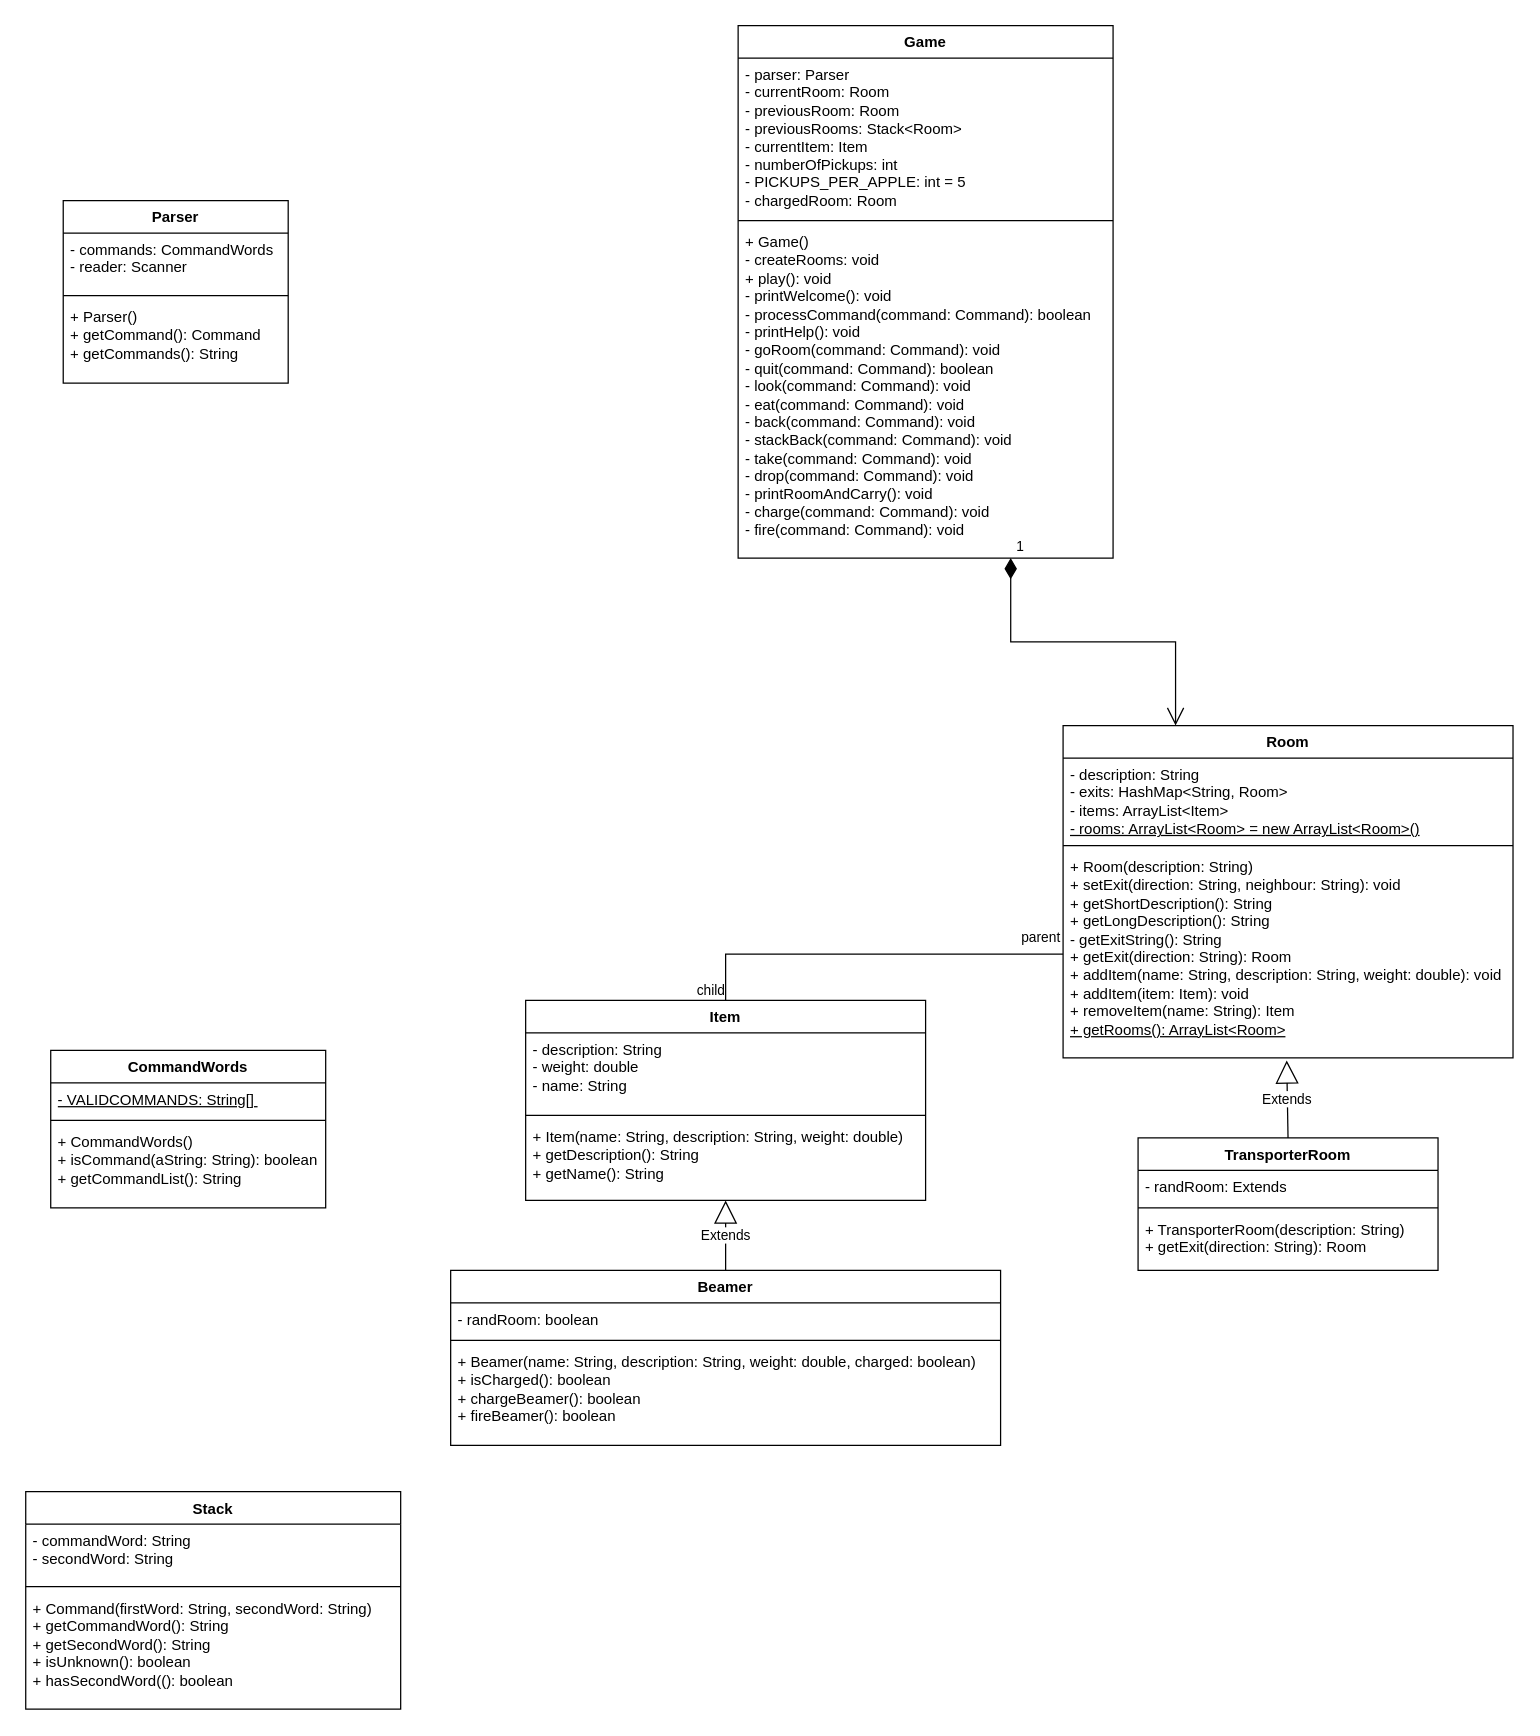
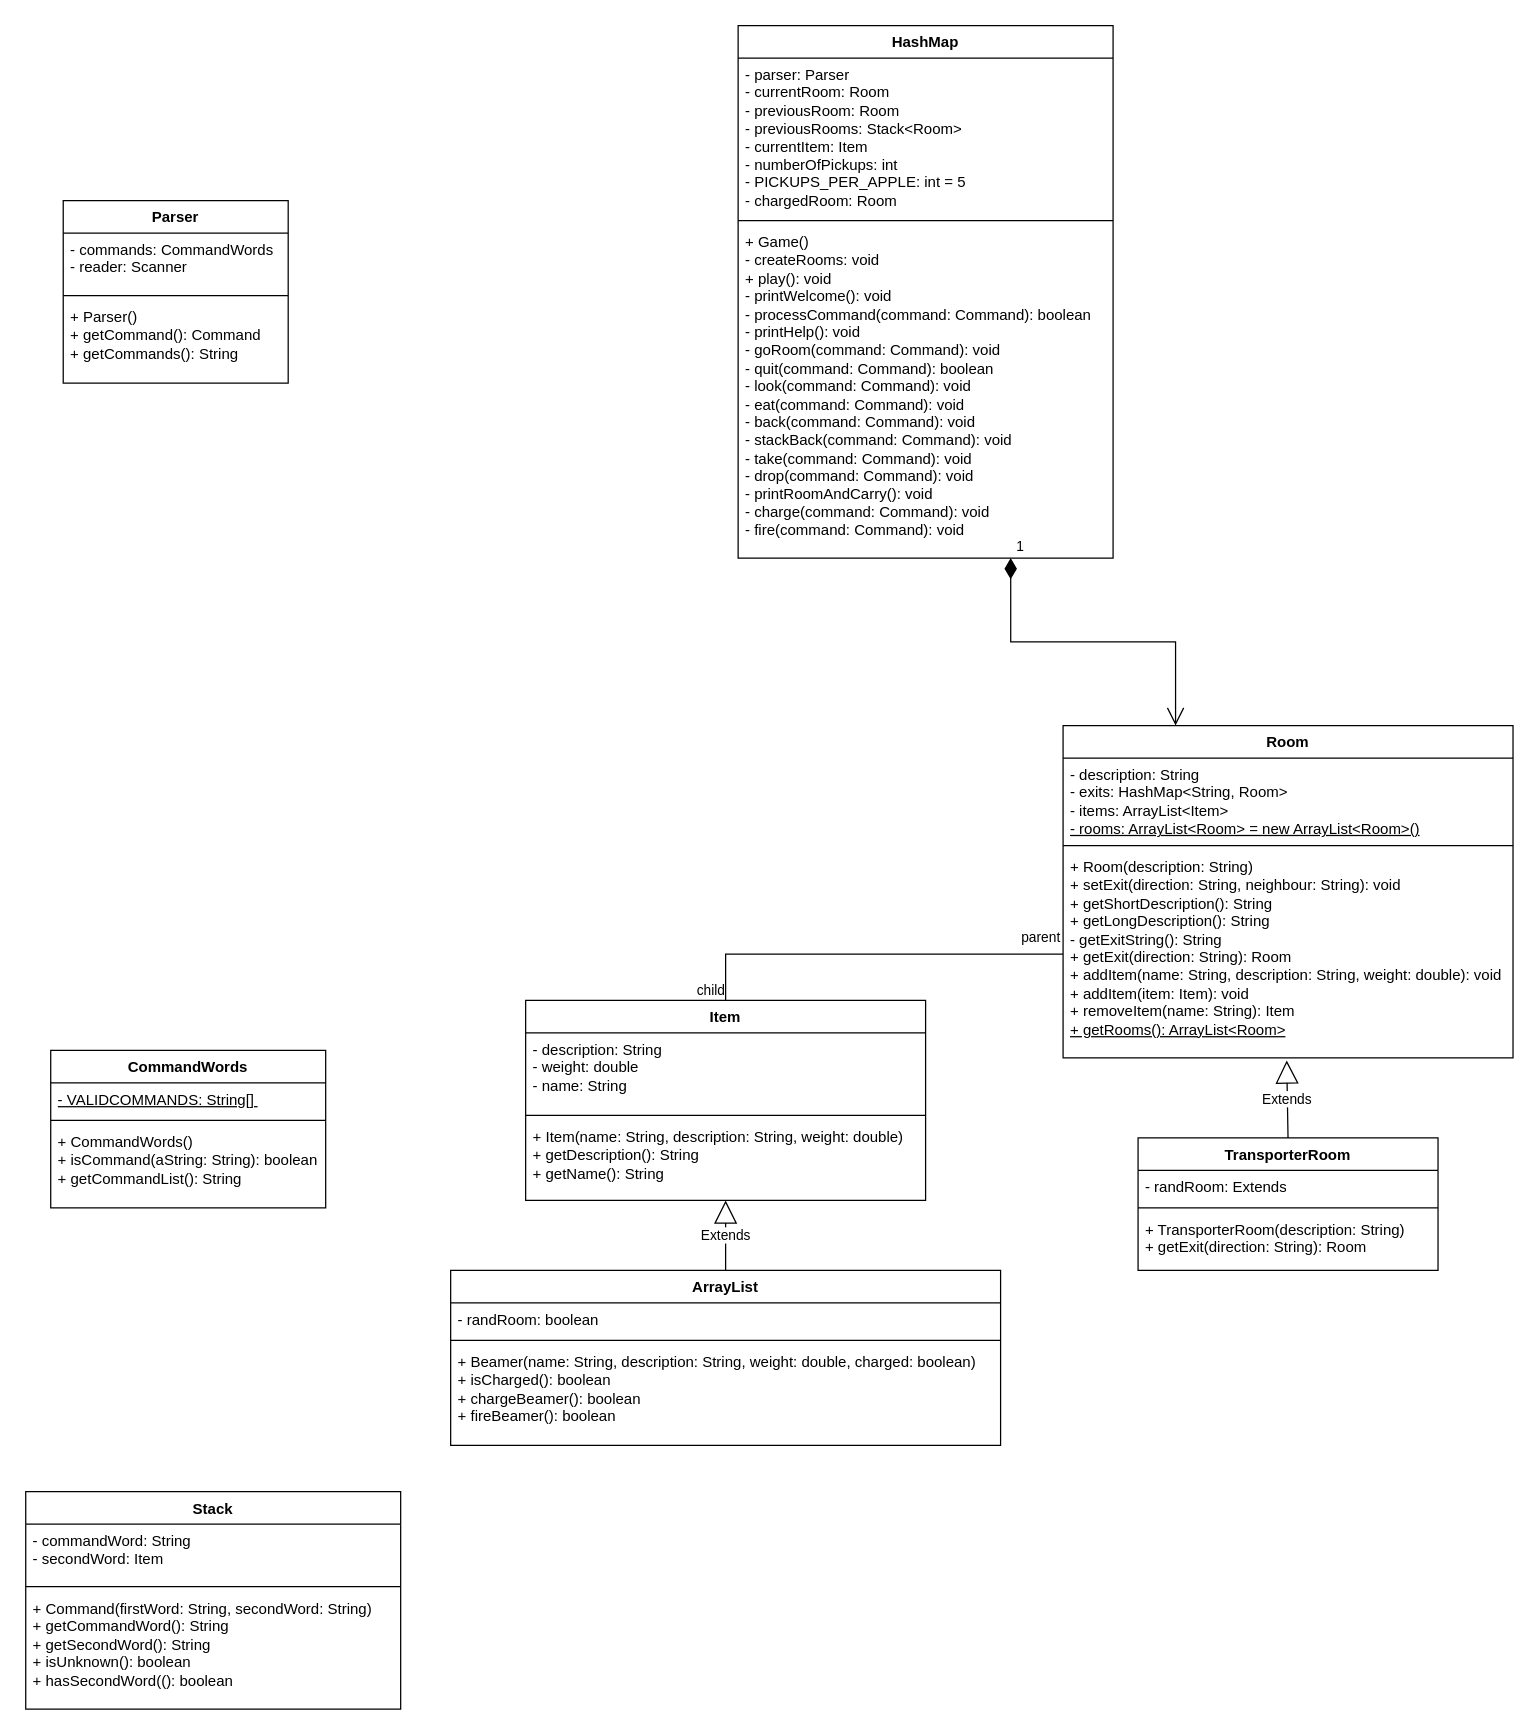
(926, 43) -> (926, 43)
(726, 1288) -> (726, 1288)
(114, 1551) -> (114, 1551)
